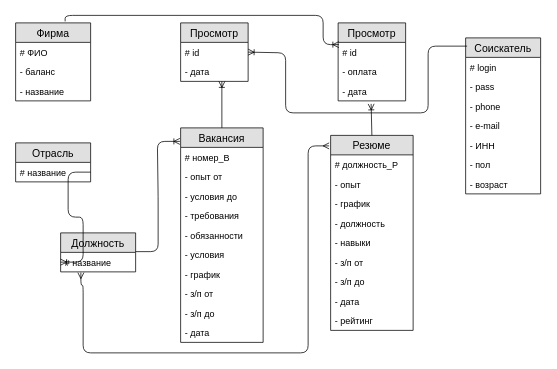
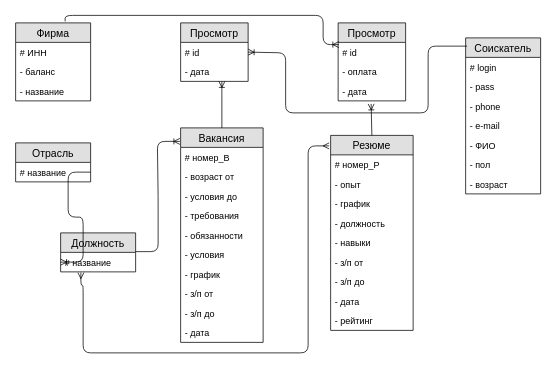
(31, 53) -> (31, 53)
(481, 146) -> (481, 146)
(366, 165) -> (356, 165)
(205, 177) -> (212, 177)
